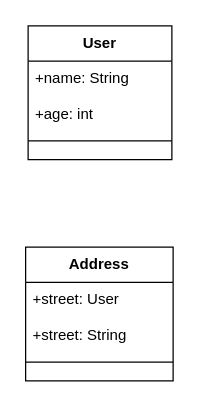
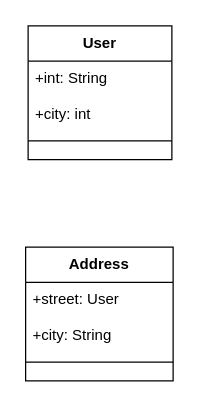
(84, 78) -> (78, 78)
(67, 114) -> (69, 114)
(90, 335) -> (79, 335)
